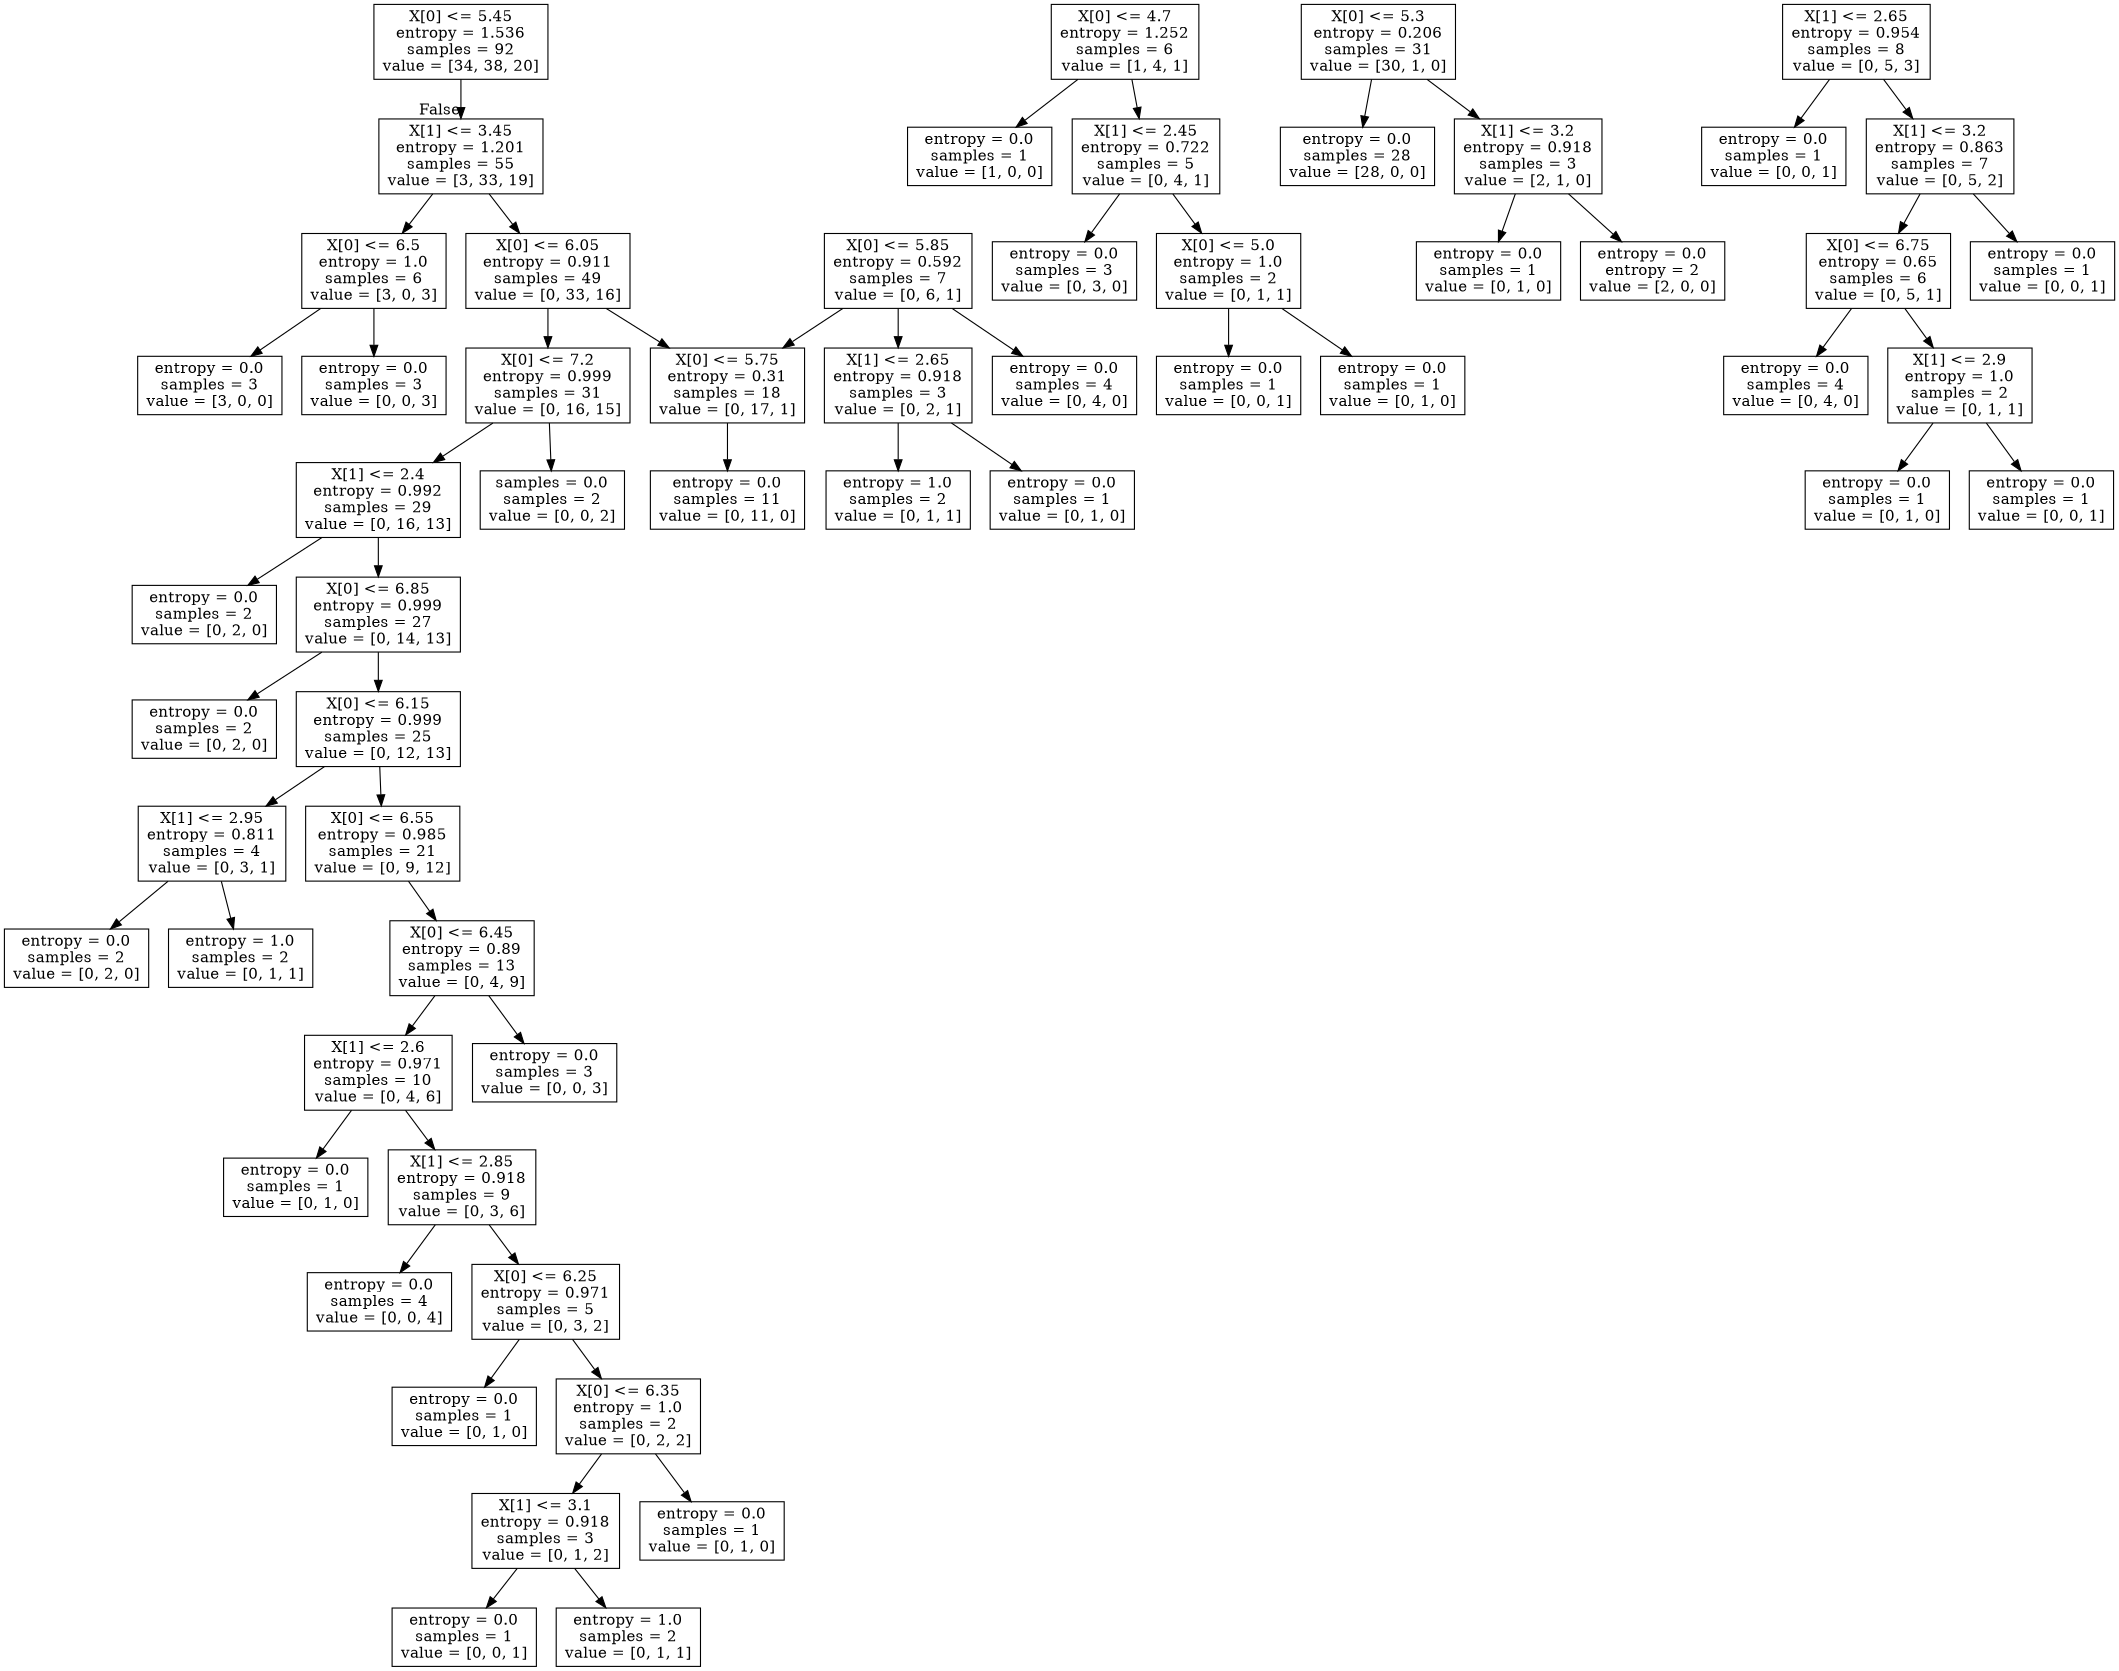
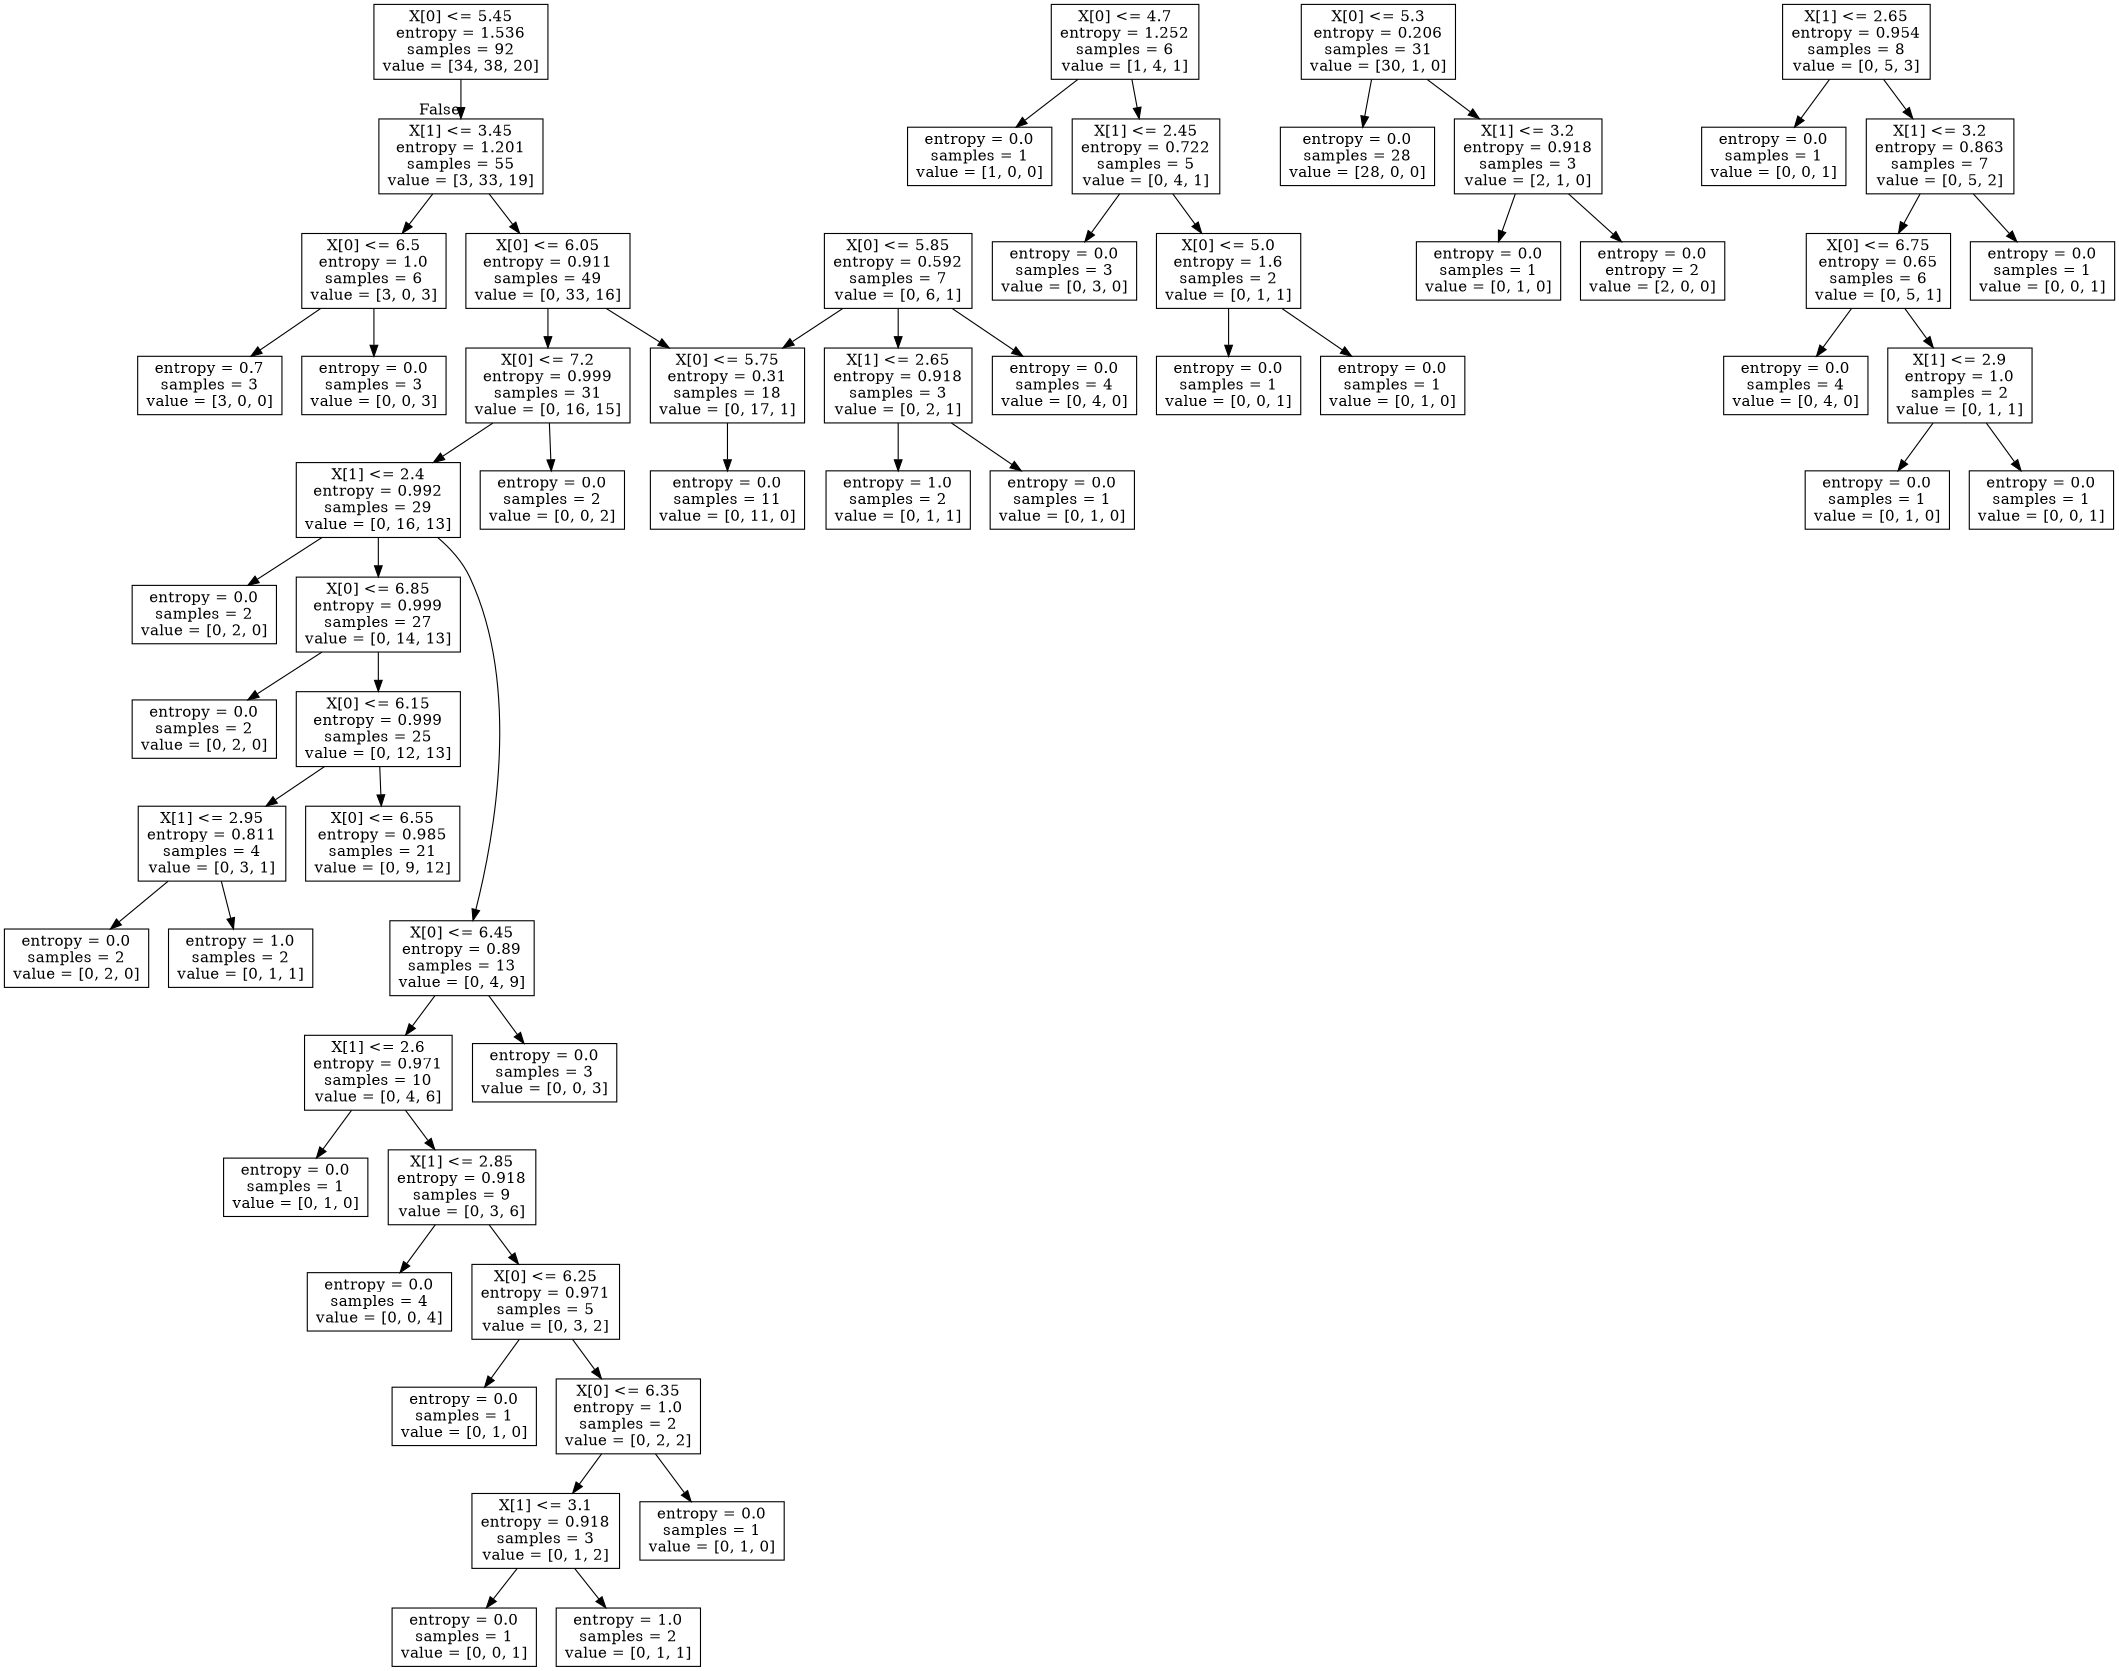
(1229, 271) -> (1229, 271)
(210, 385) -> (210, 385)
(552, 500) -> (552, 500)
(419, 896) -> (499, 717)
